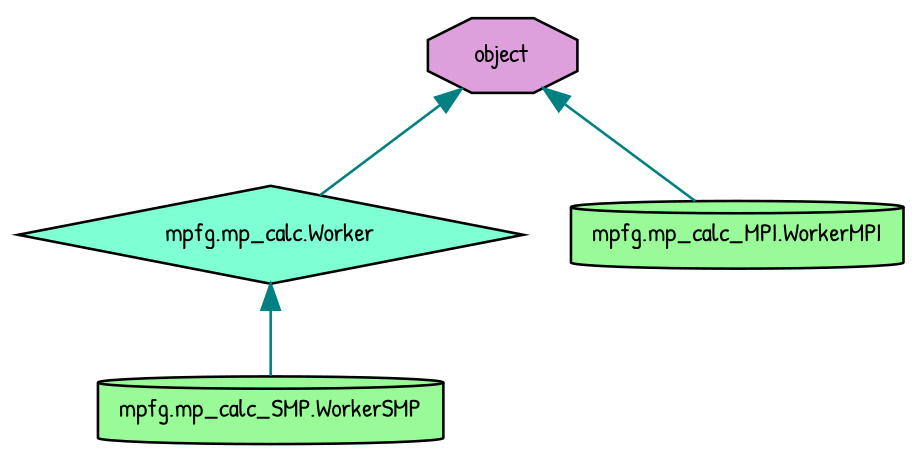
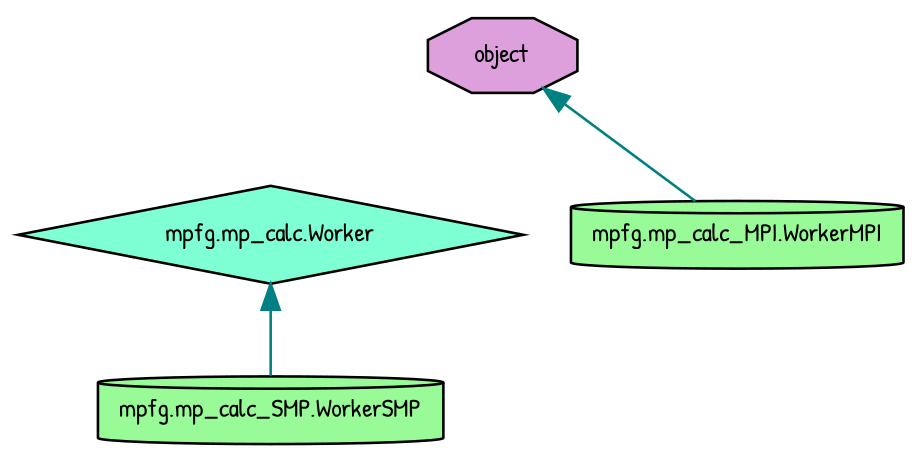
(380, 150) -> none
